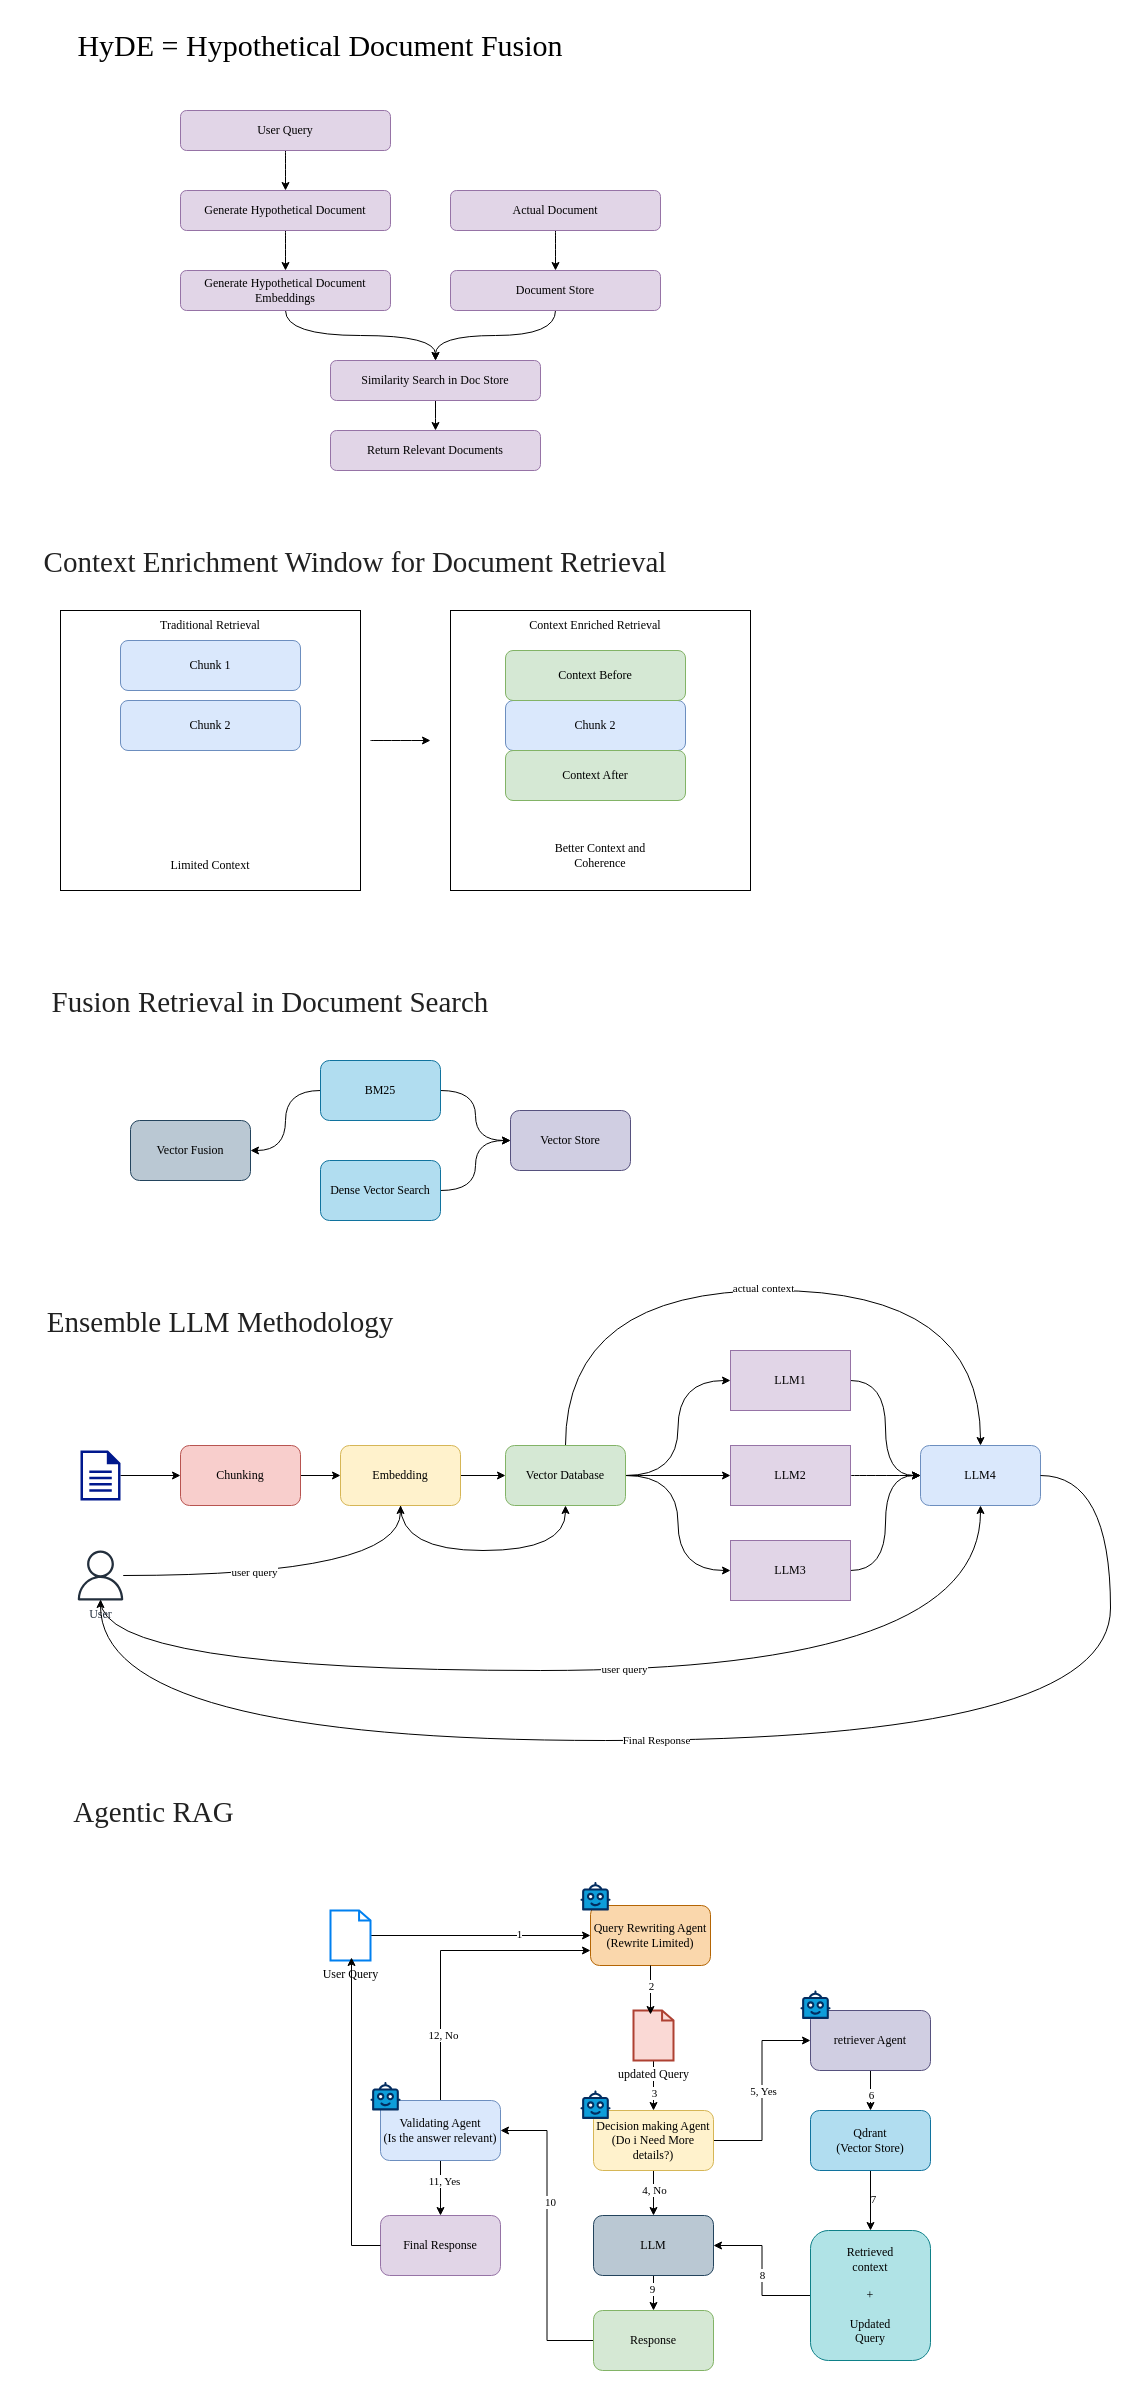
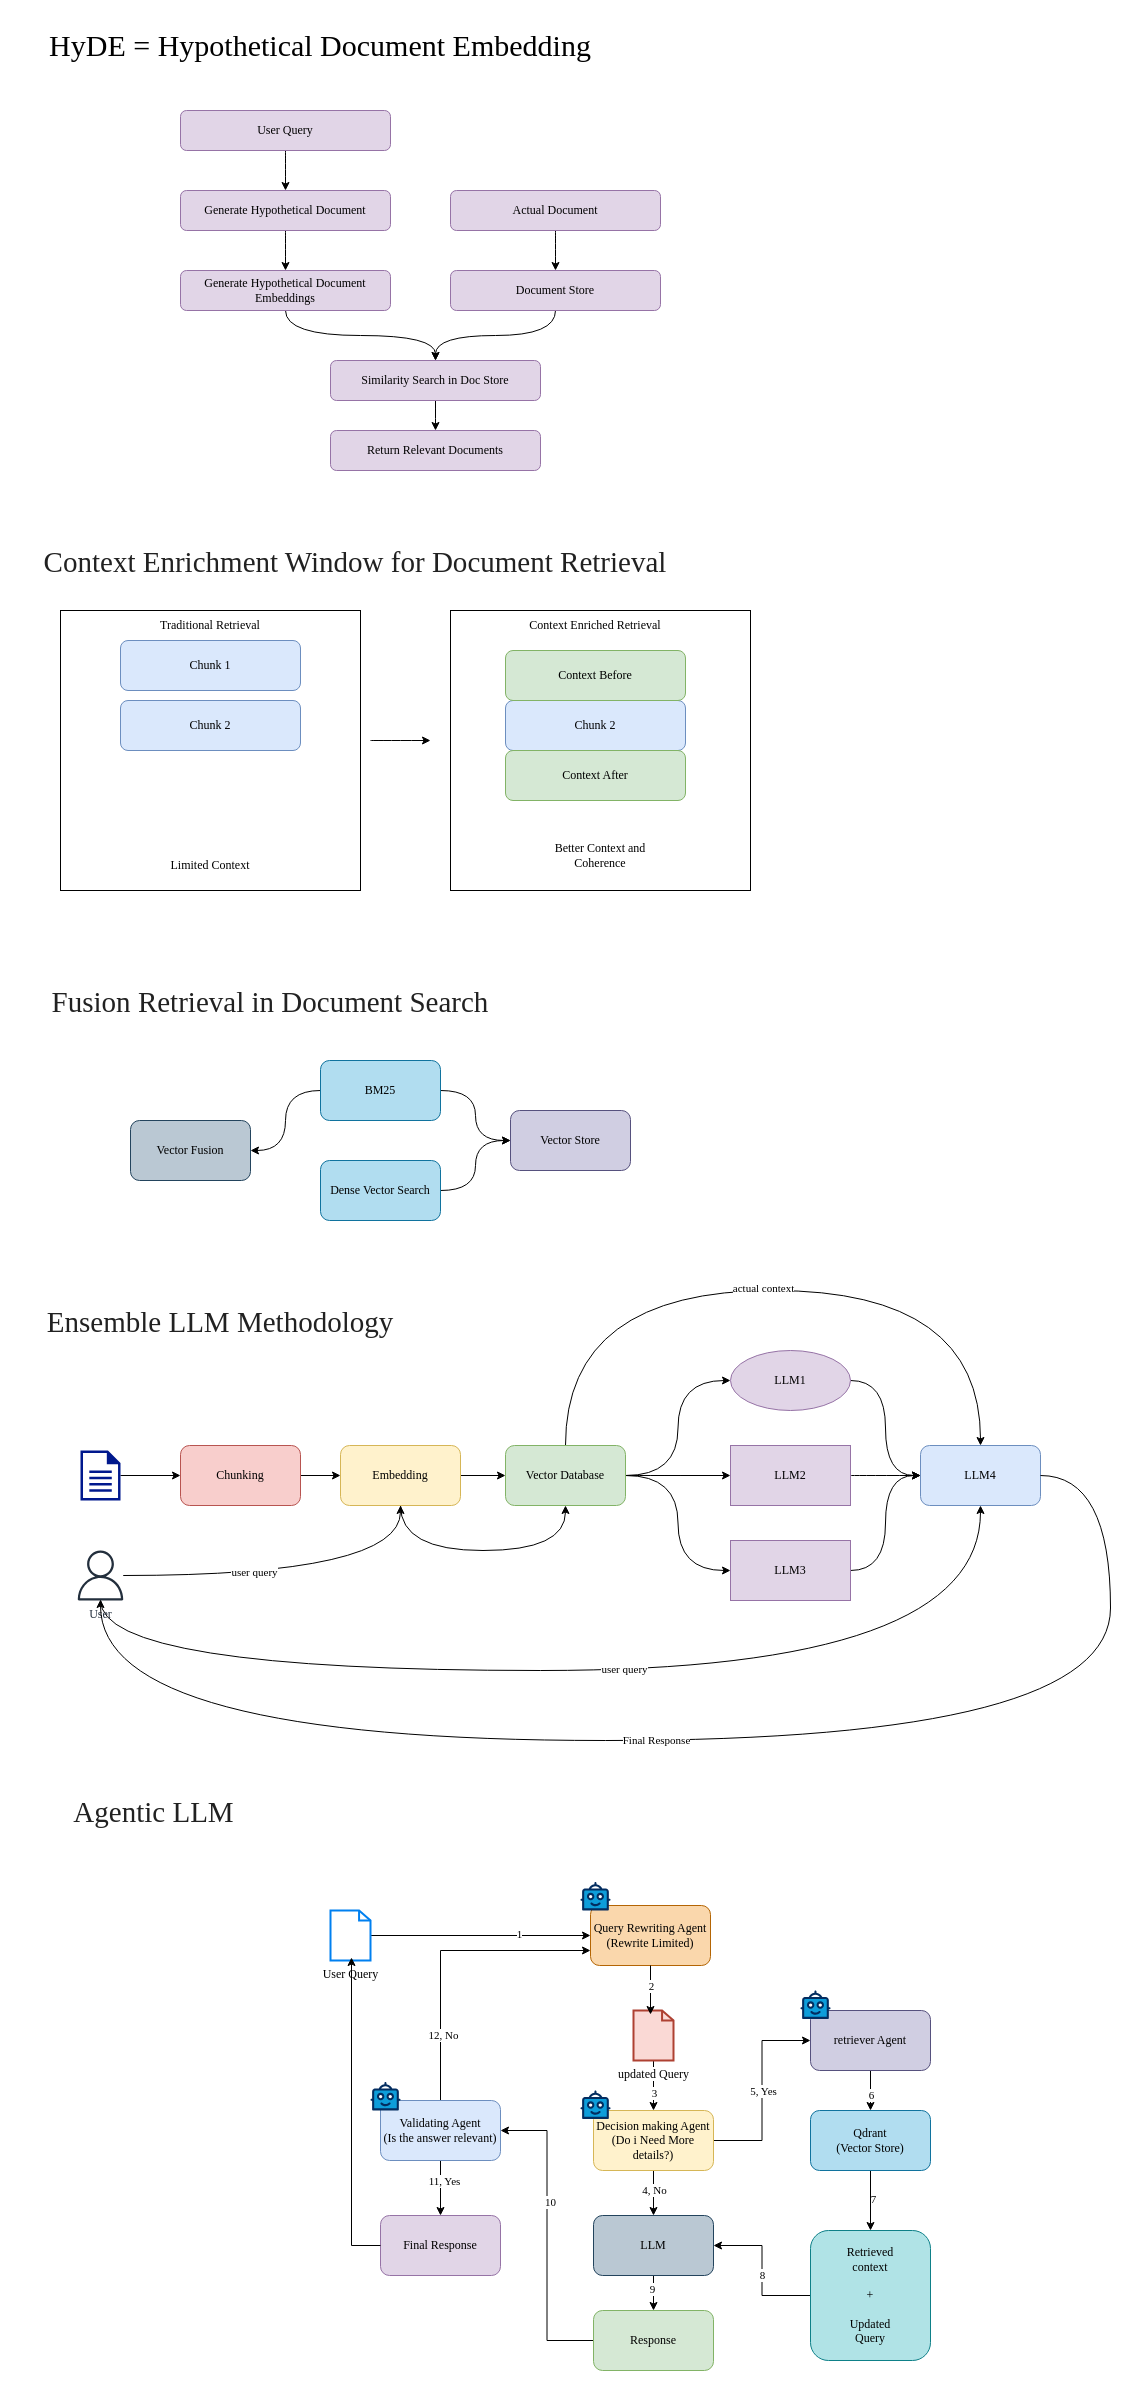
(321, 46) -> (321, 46)
(791, 1381) -> (791, 1381)
(154, 1816) -> (154, 1816)
